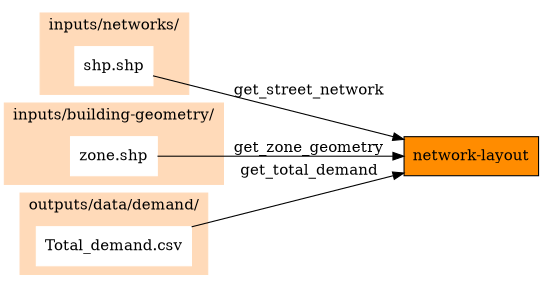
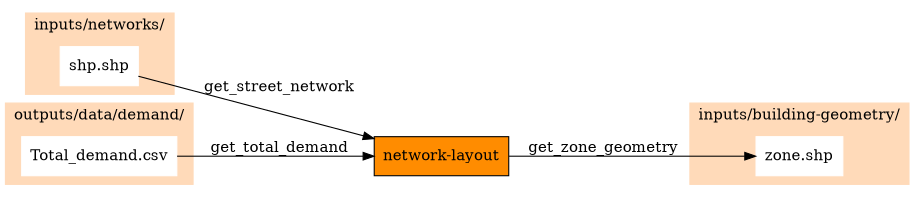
(275, 156) -> (627, 156)
